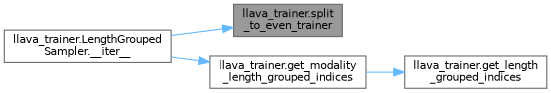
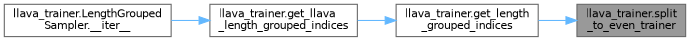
(197, 32) -> (552, 20)
(288, 72) -> (284, 20)
